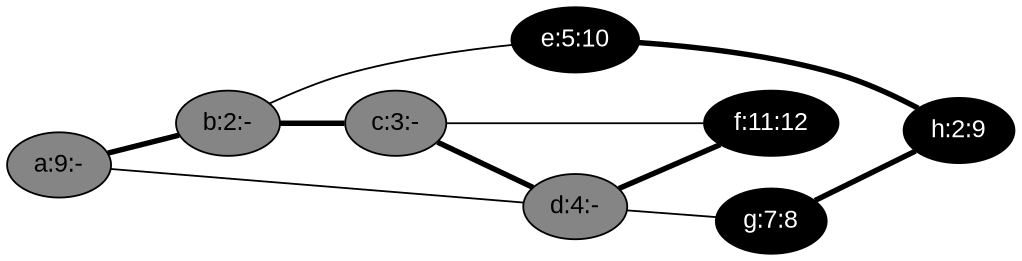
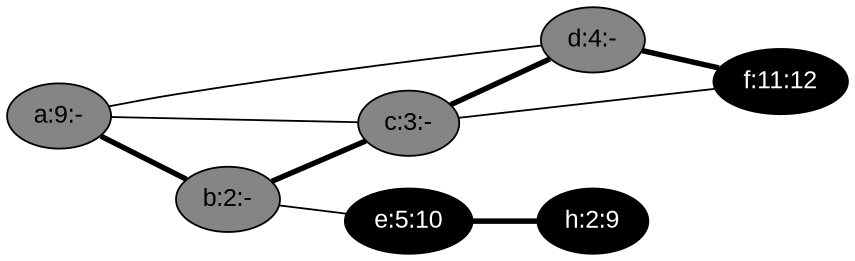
none -> (234, 120)
(771, 221) -> none
